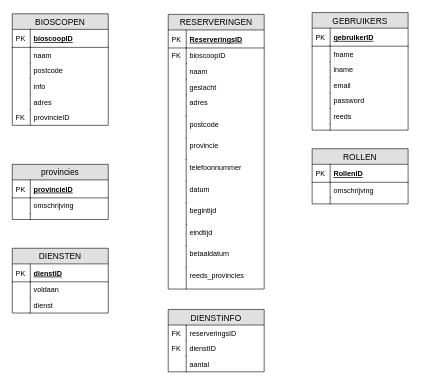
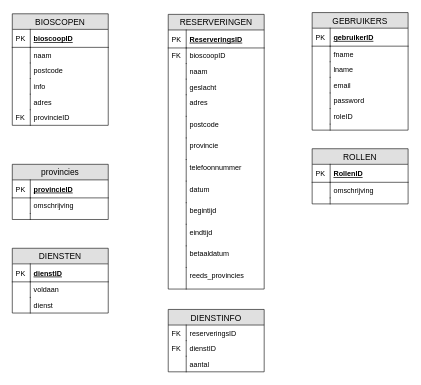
(344, 116) -> (345, 116)
